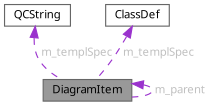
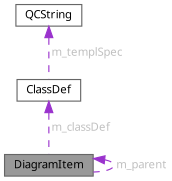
(157, 53) -> (80, 128)
(41, 63) -> (49, 59)
